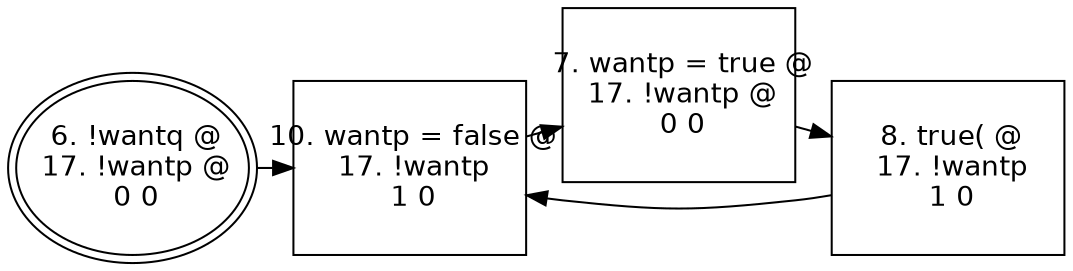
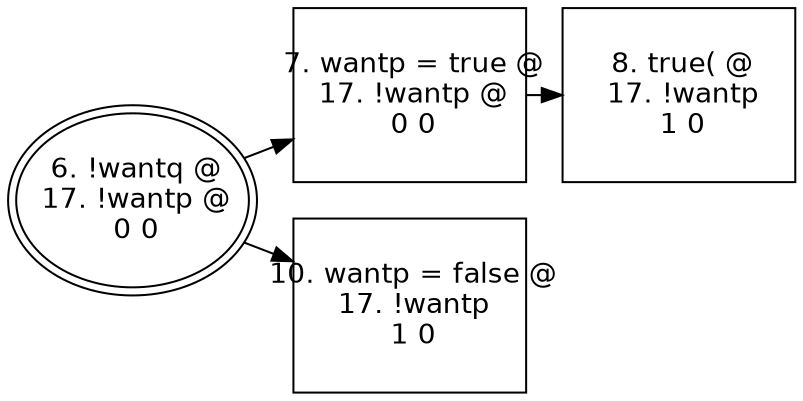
(534, 134) -> (259, 152)
(689, 208) -> none
